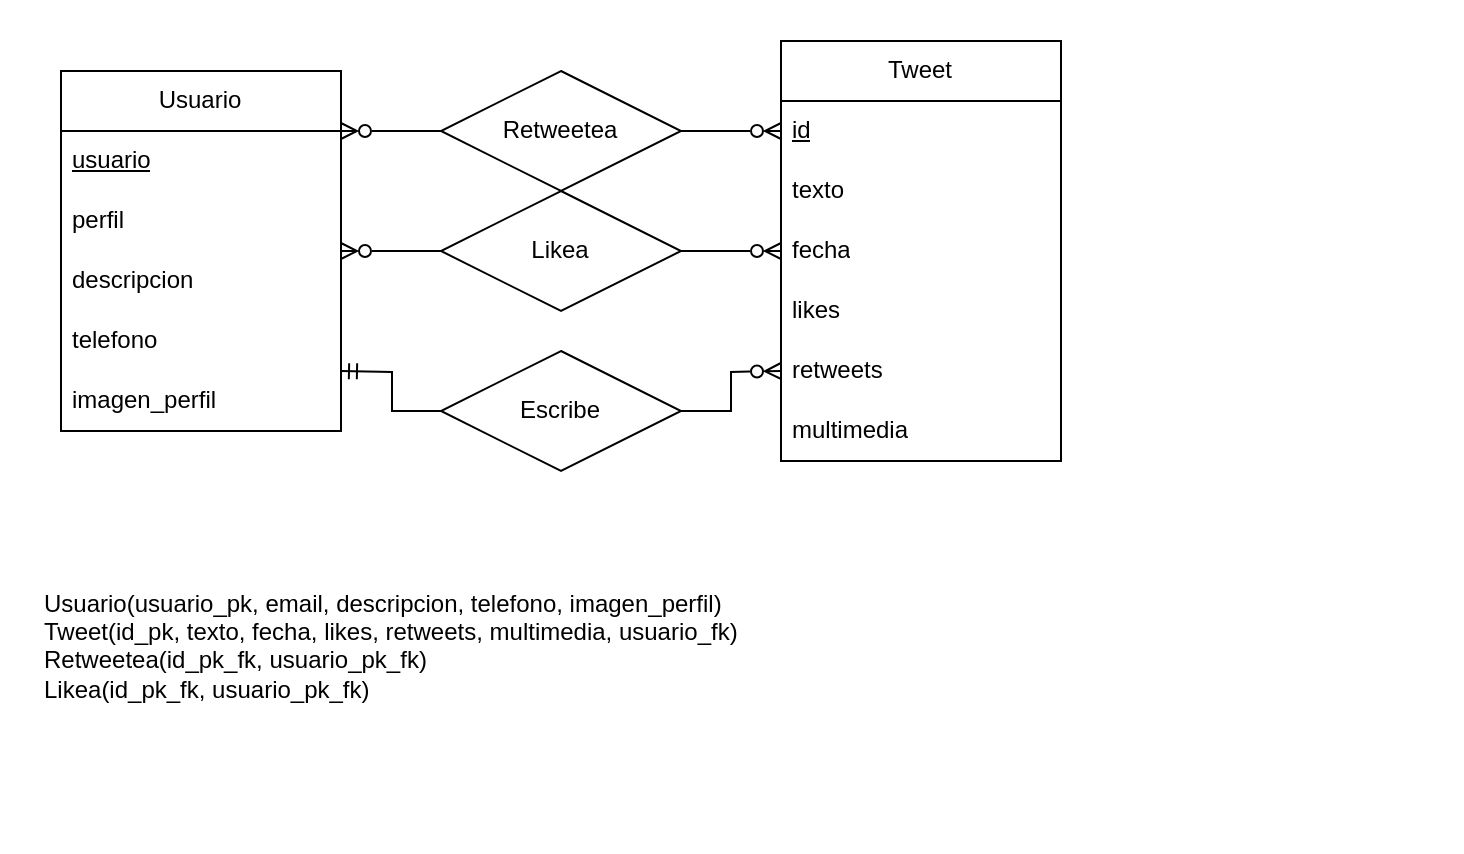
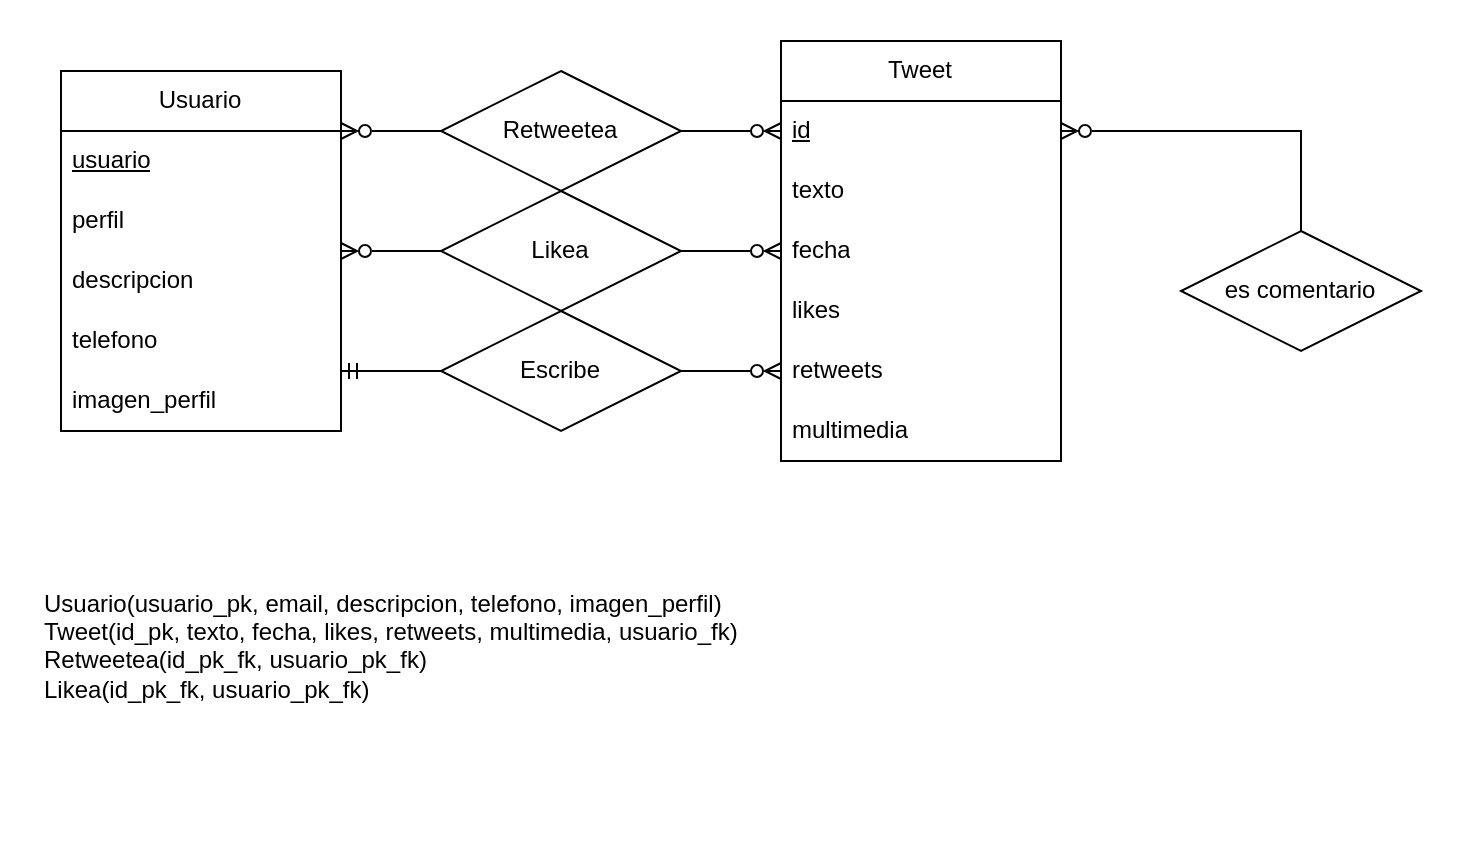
none -> (1247, 131)
none -> (1301, 291)
(561, 411) -> (561, 371)
